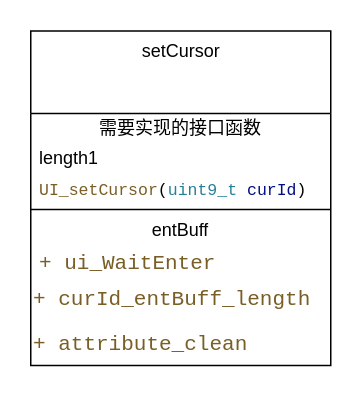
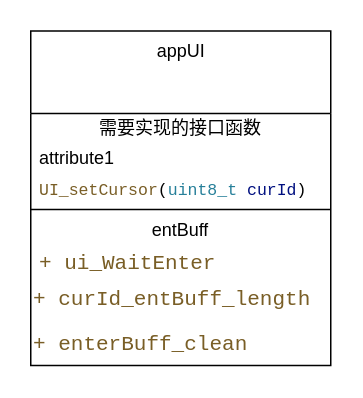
(182, 52) -> (182, 52)
(73, 158) -> (88, 158)
(160, 188) -> (160, 188)
(112, 342) -> (115, 342)
